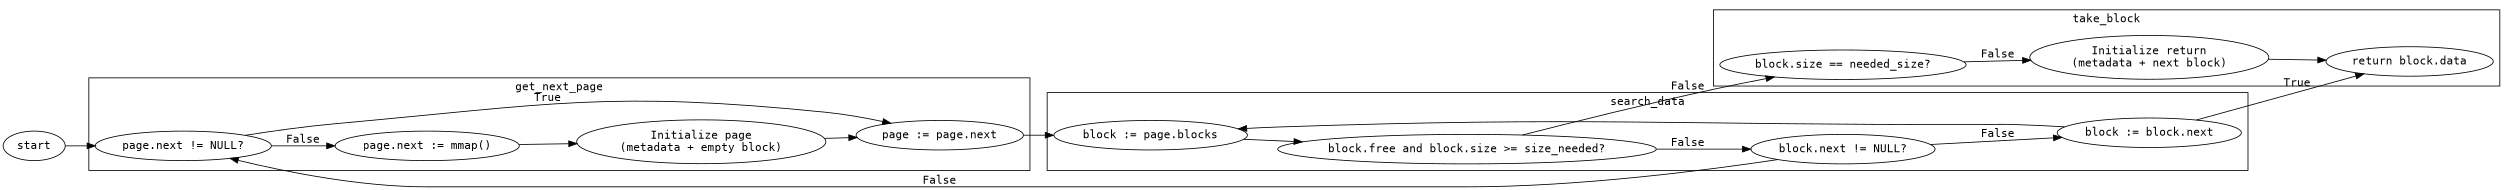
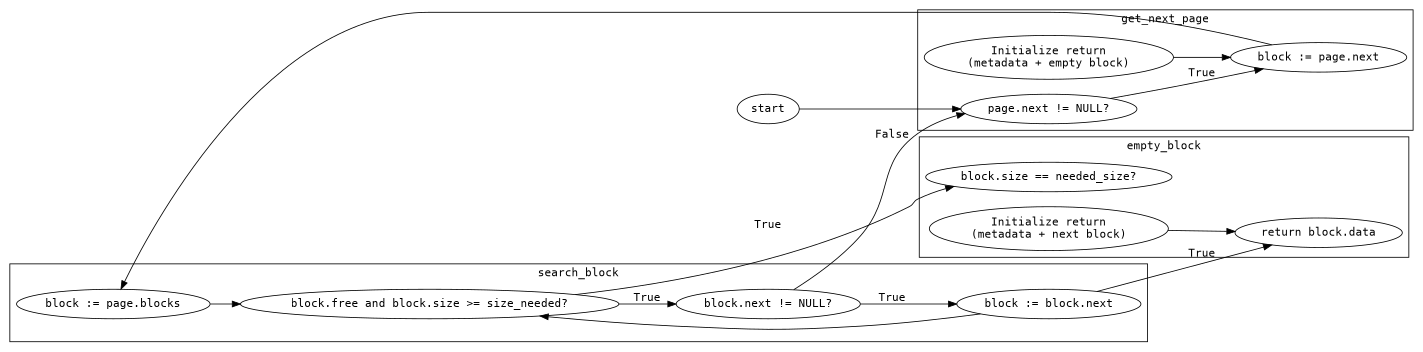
(2107, 19) -> (1164, 146)
(1993, 61) -> none
(1688, 86) -> (768, 225)
(1648, 102) -> (579, 273)
(1656, 122) -> (765, 329)
(1998, 134) -> (892, 298)
(940, 135) -> (1319, 57)
(701, 142) -> (1049, 57)
(1688, 143) -> (647, 298)
(427, 146) -> none
